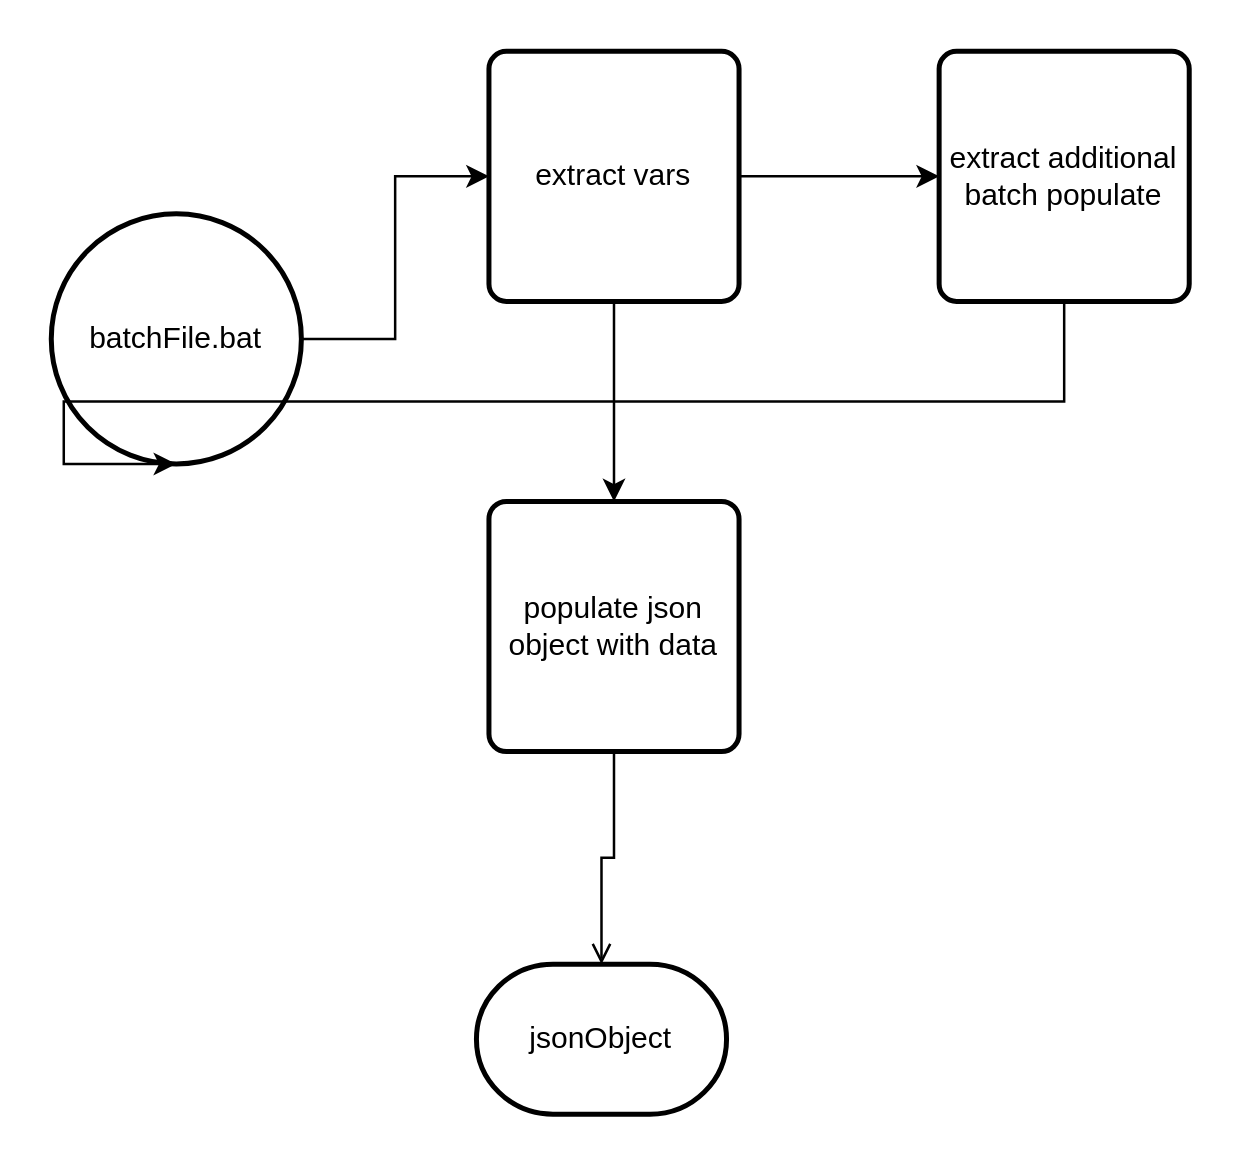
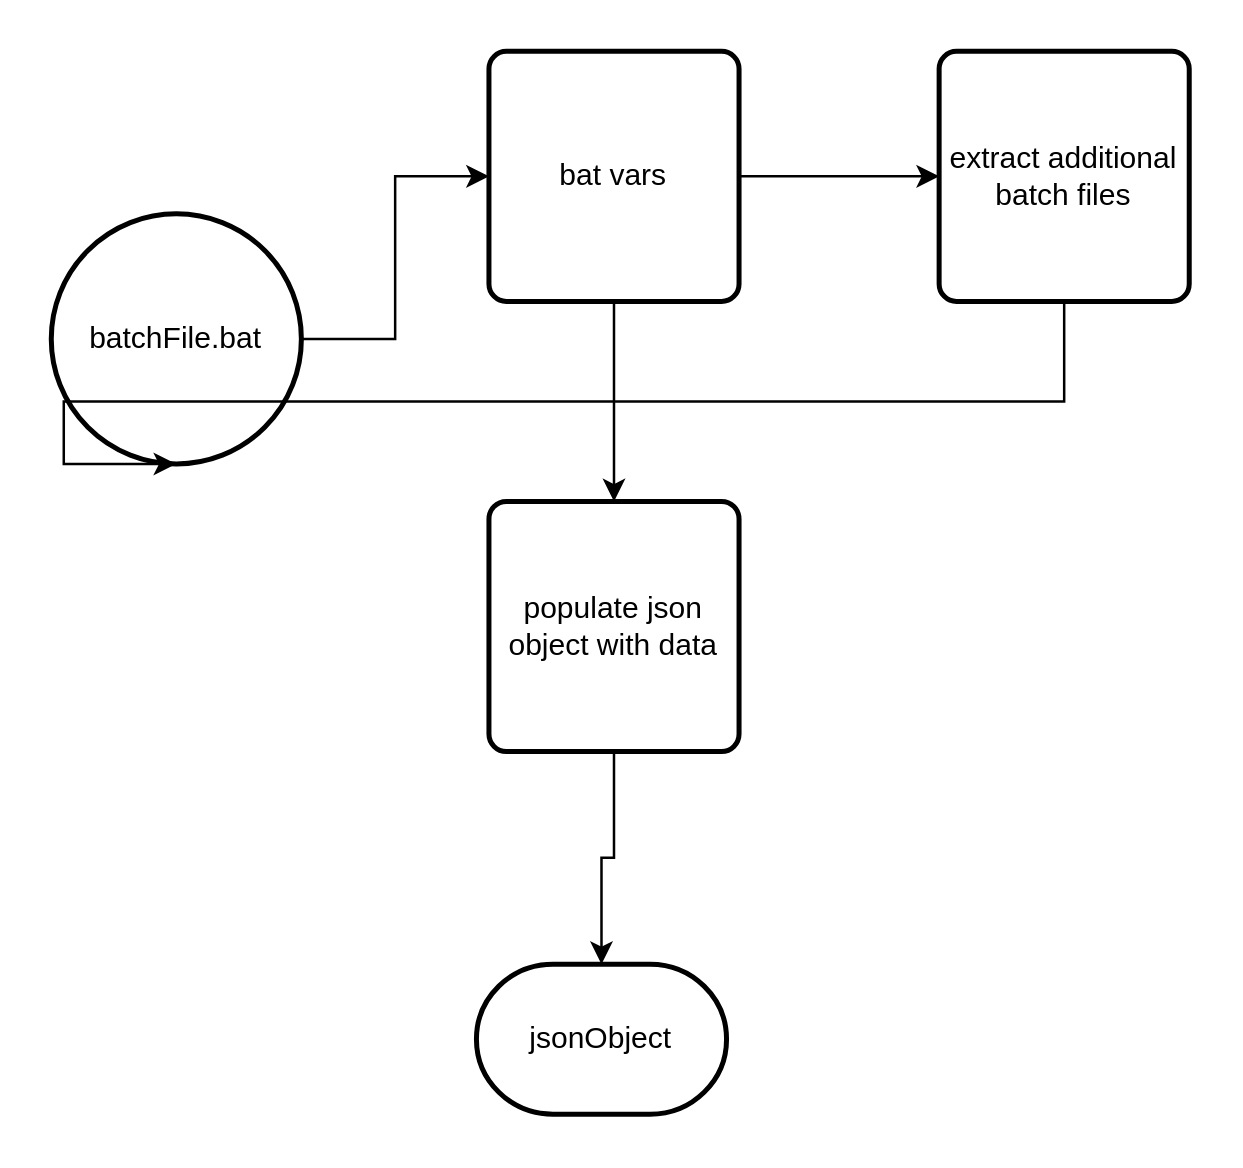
(614, 176) -> (614, 176)
(1064, 176) -> (1064, 176)
(601, 950) -> (601, 946)
